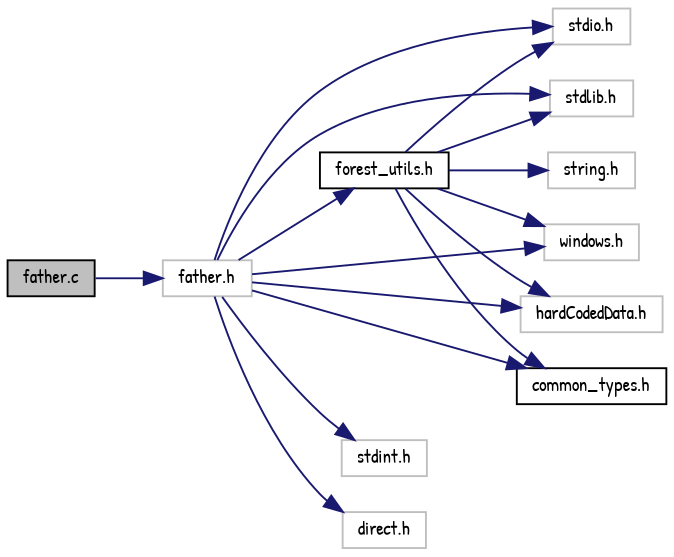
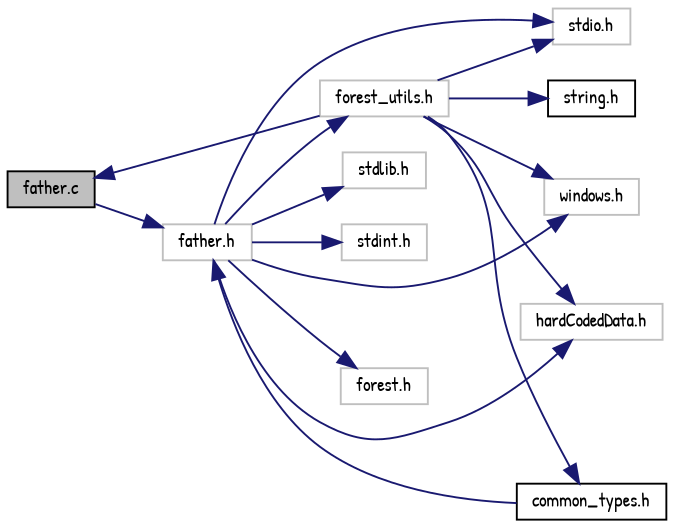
(484, 136) -> (216, 144)
(384, 170) -> (384, 98)
(592, 170) -> (592, 98)
(380, 327) -> (323, 449)
(384, 530) -> (384, 386)
